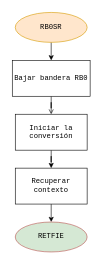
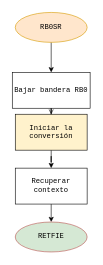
(51, 78) -> (51, 90)
(51, 132) -> (51, 132)
